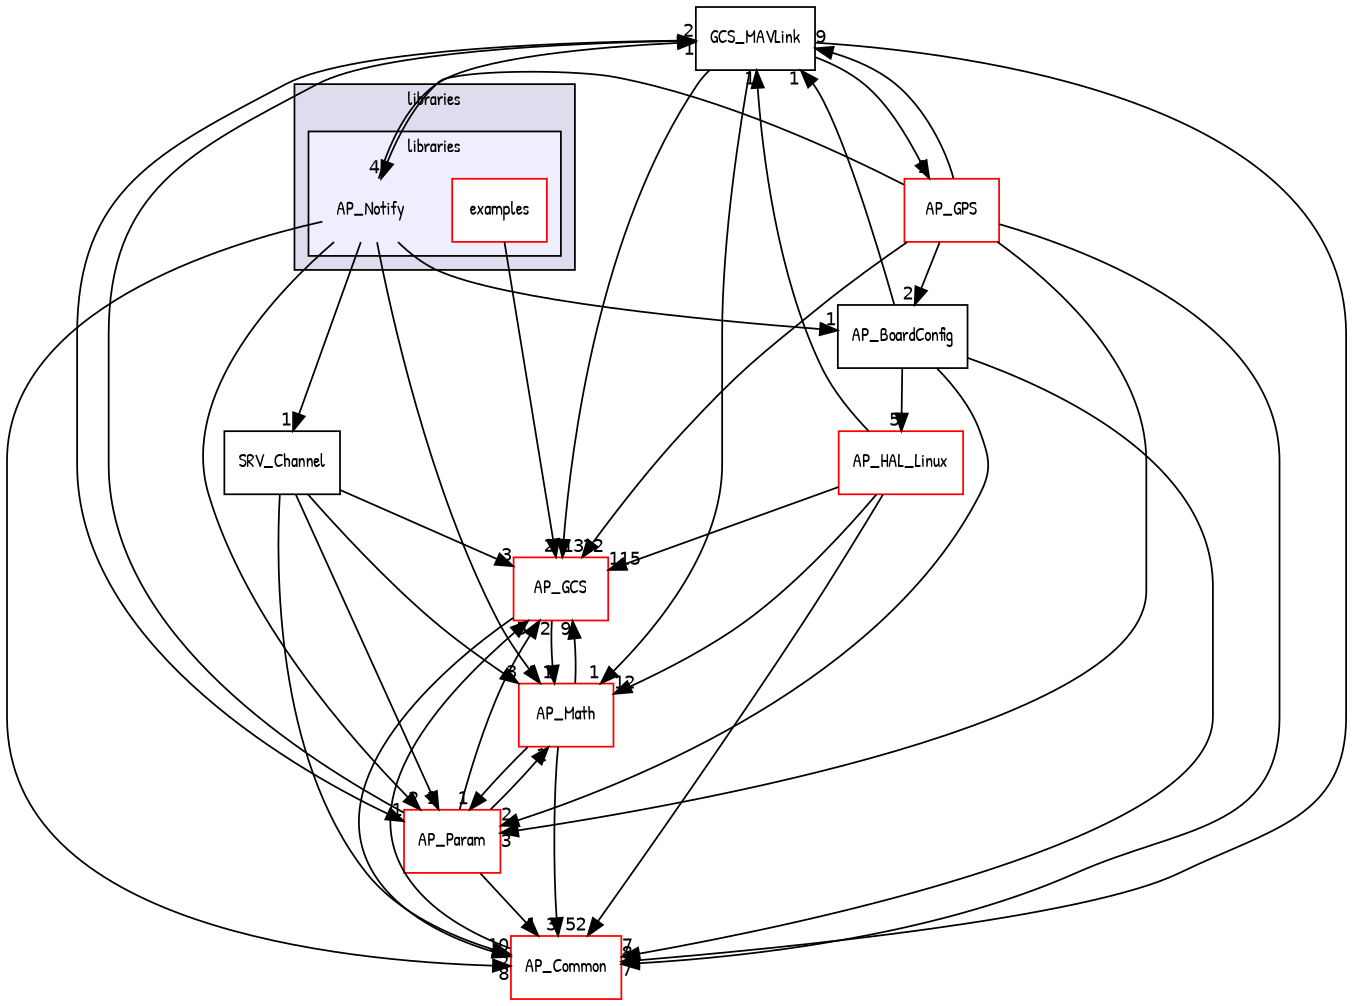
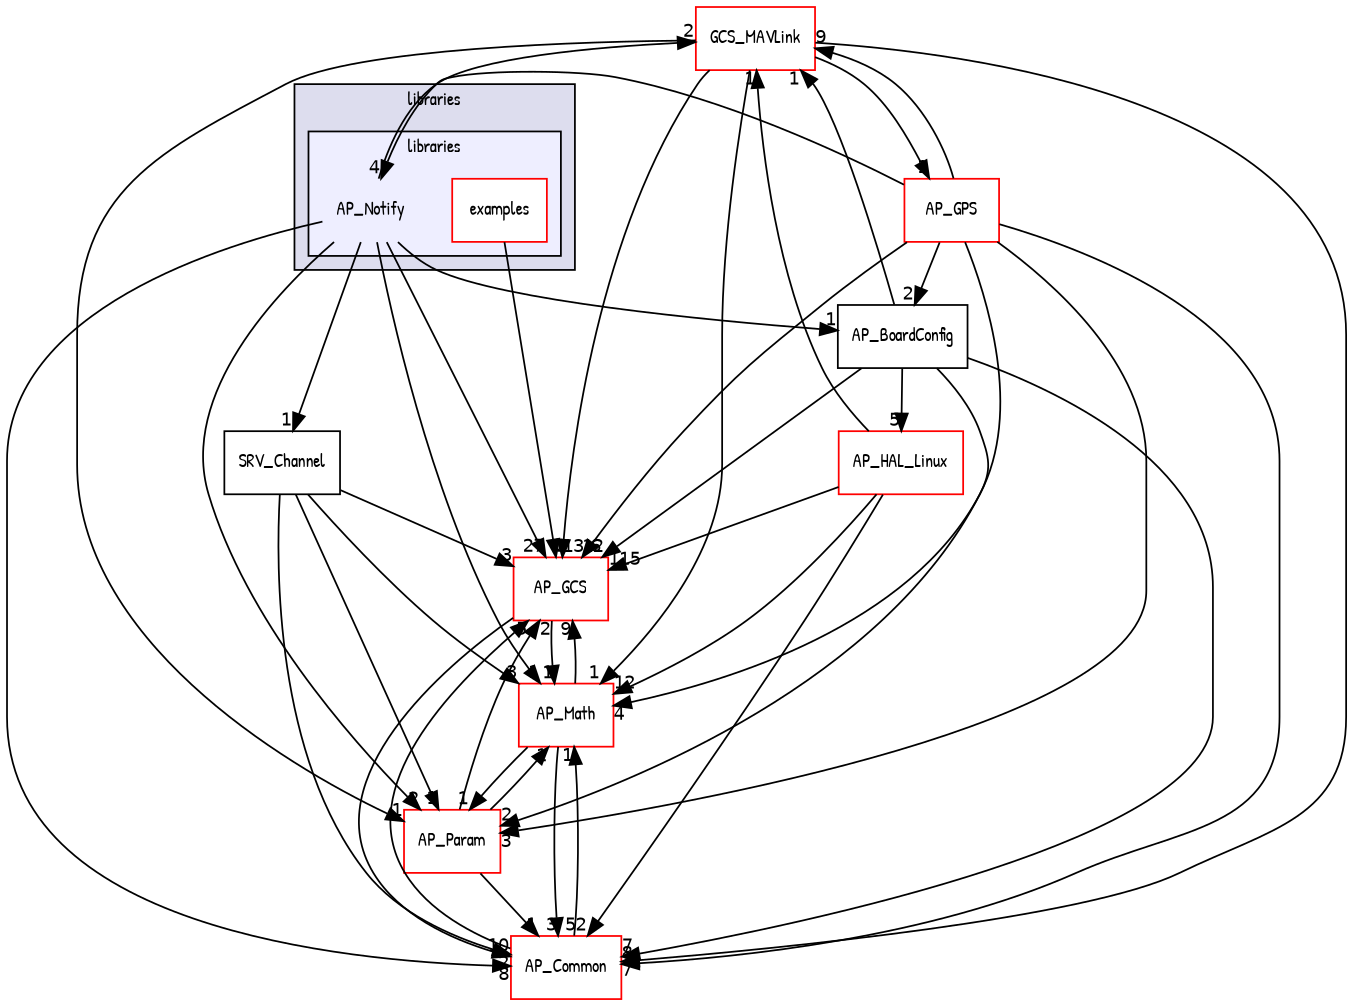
(755, 39) -> (755, 39)
(113, 281) -> none
none -> (462, 392)
none -> (739, 457)
none -> (894, 591)
none -> (578, 850)
